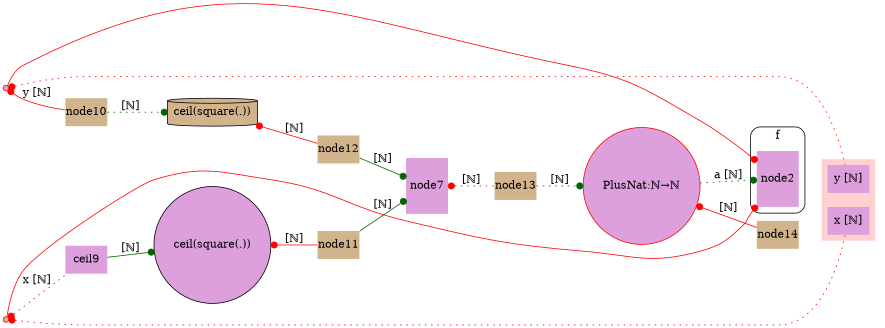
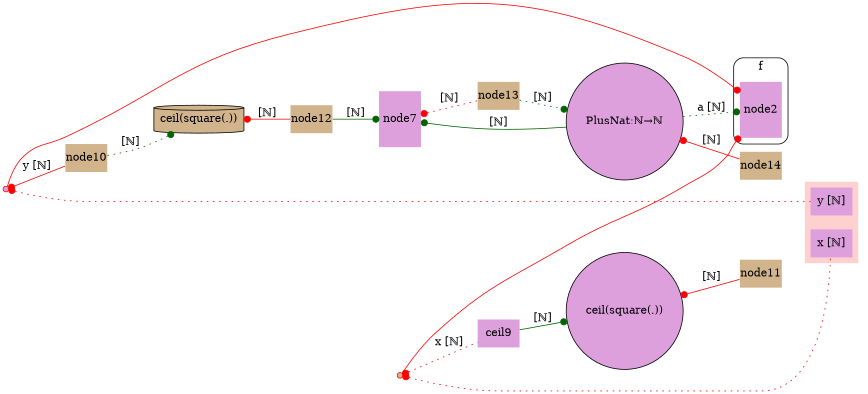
(642, 186) -> (625, 122)
(378, 219) -> (497, 129)
